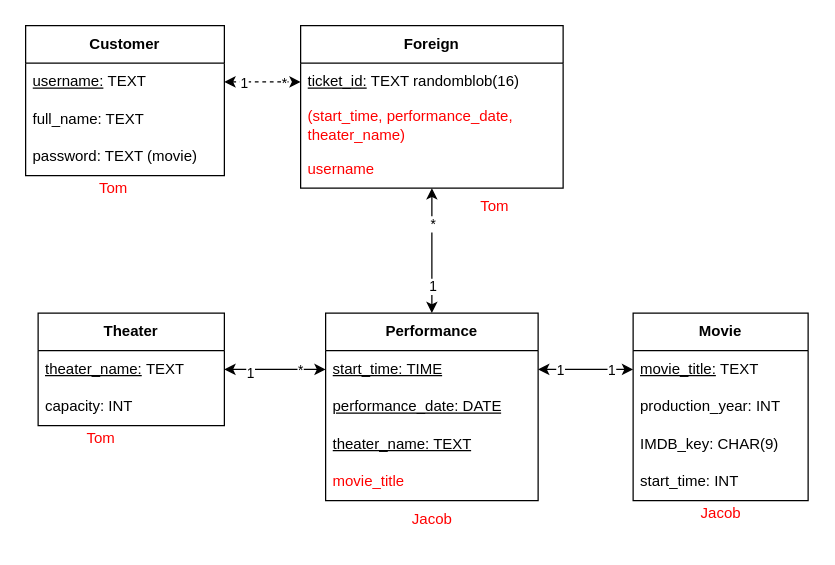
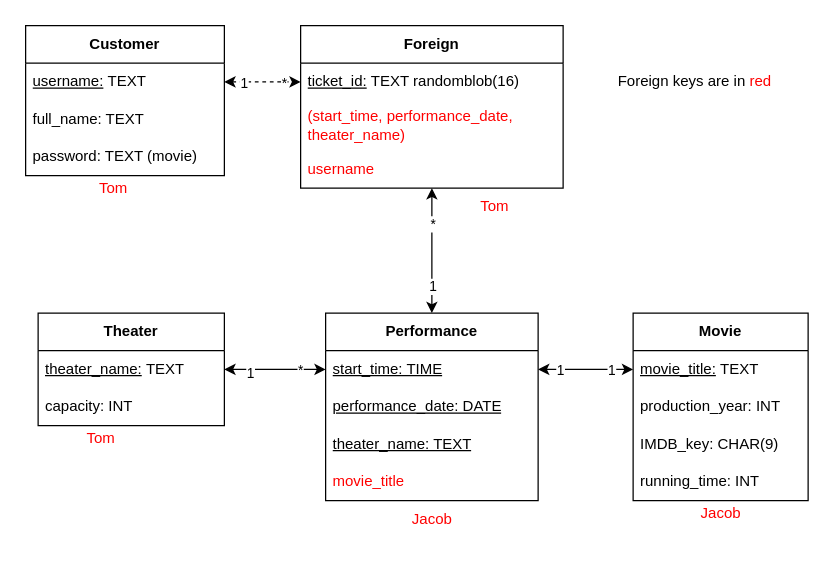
none -> (694, 82)
(698, 482) -> (704, 482)
